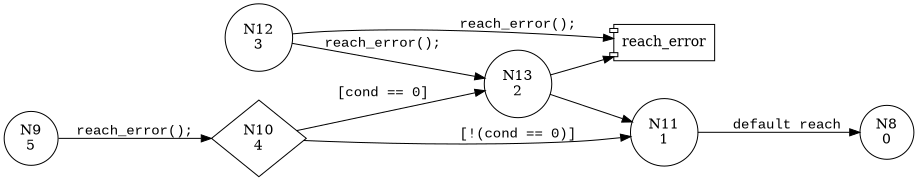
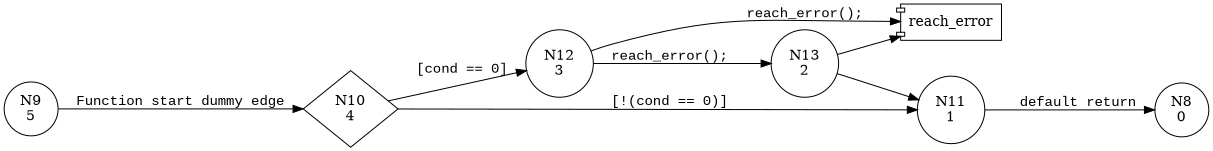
(386, 112) -> (452, 87)
(787, 125) -> (1078, 102)
(135, 131) -> (181, 101)
